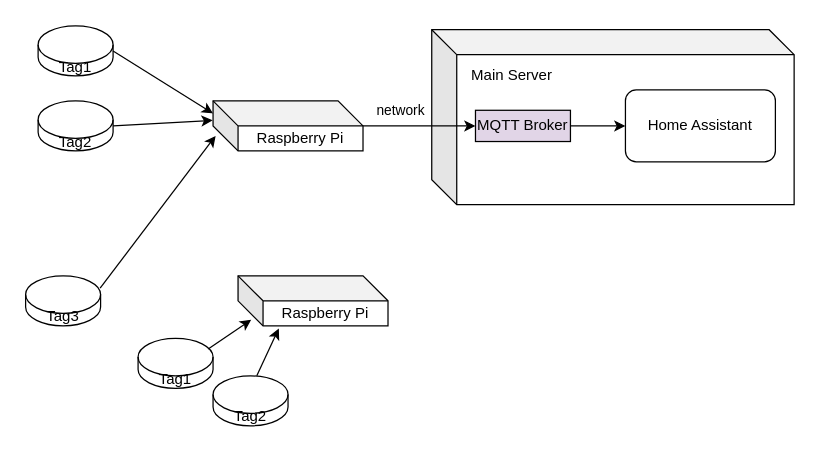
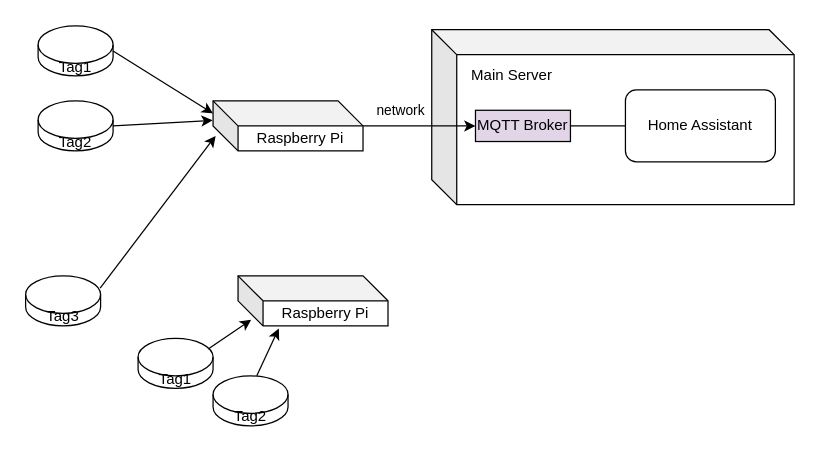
(616, 126) -> (618, 126)
